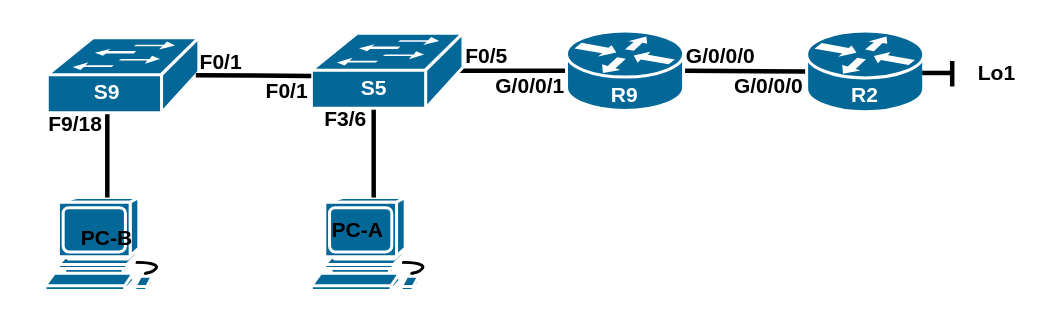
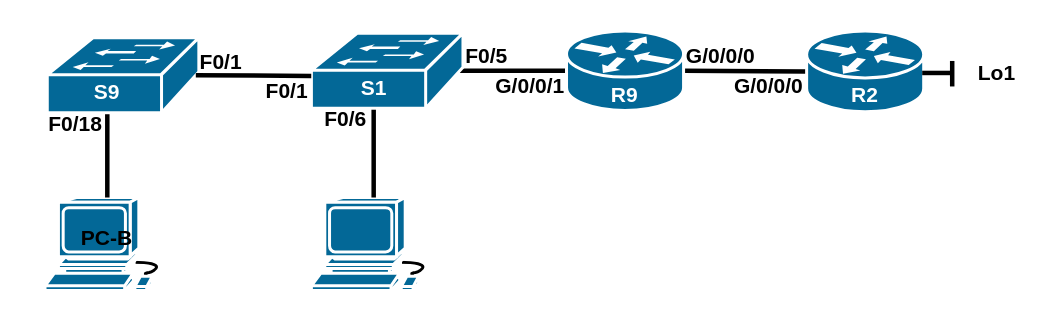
(374, 88) -> (374, 88)
(346, 119) -> (346, 119)
(76, 124) -> (76, 124)
(358, 230) -> none
